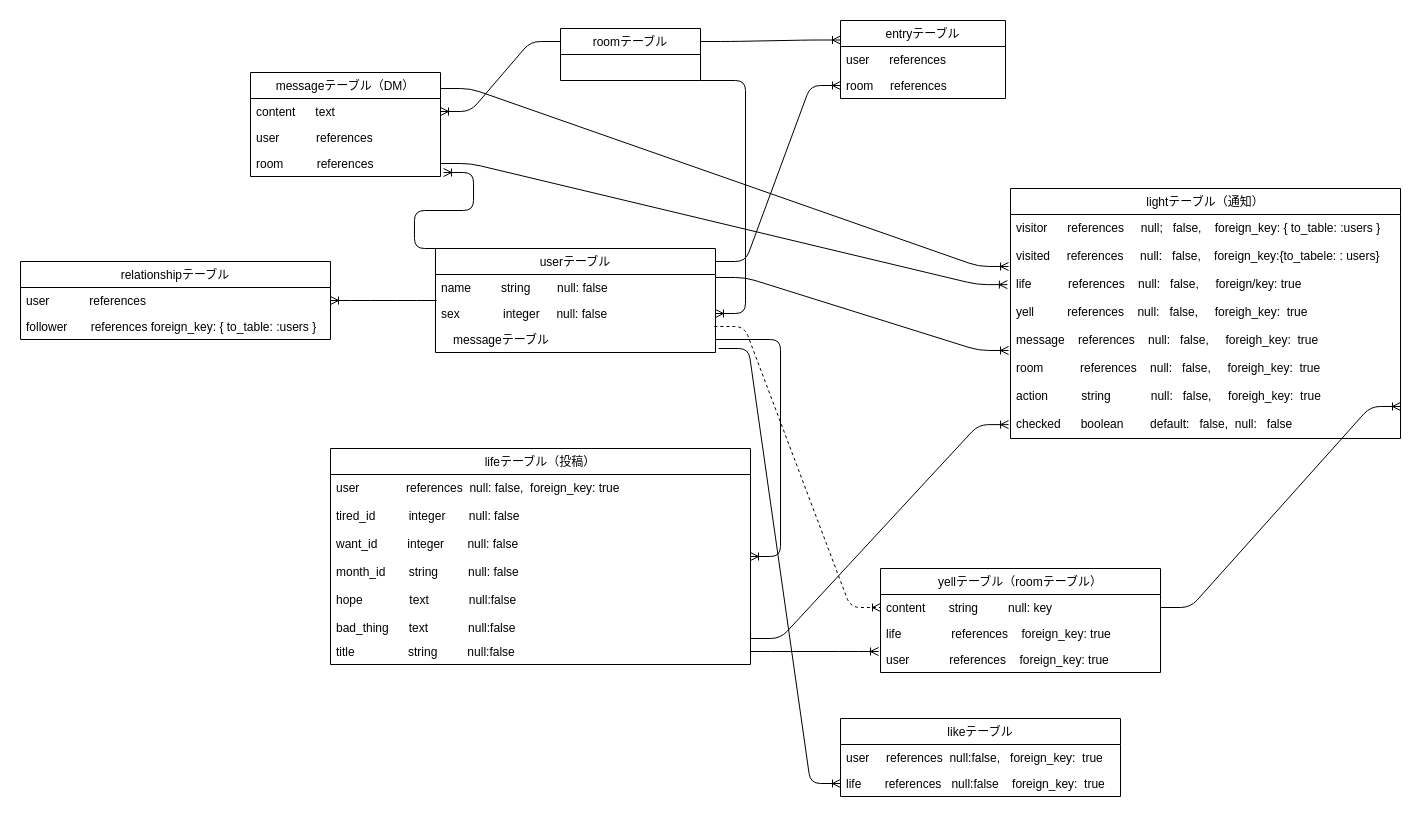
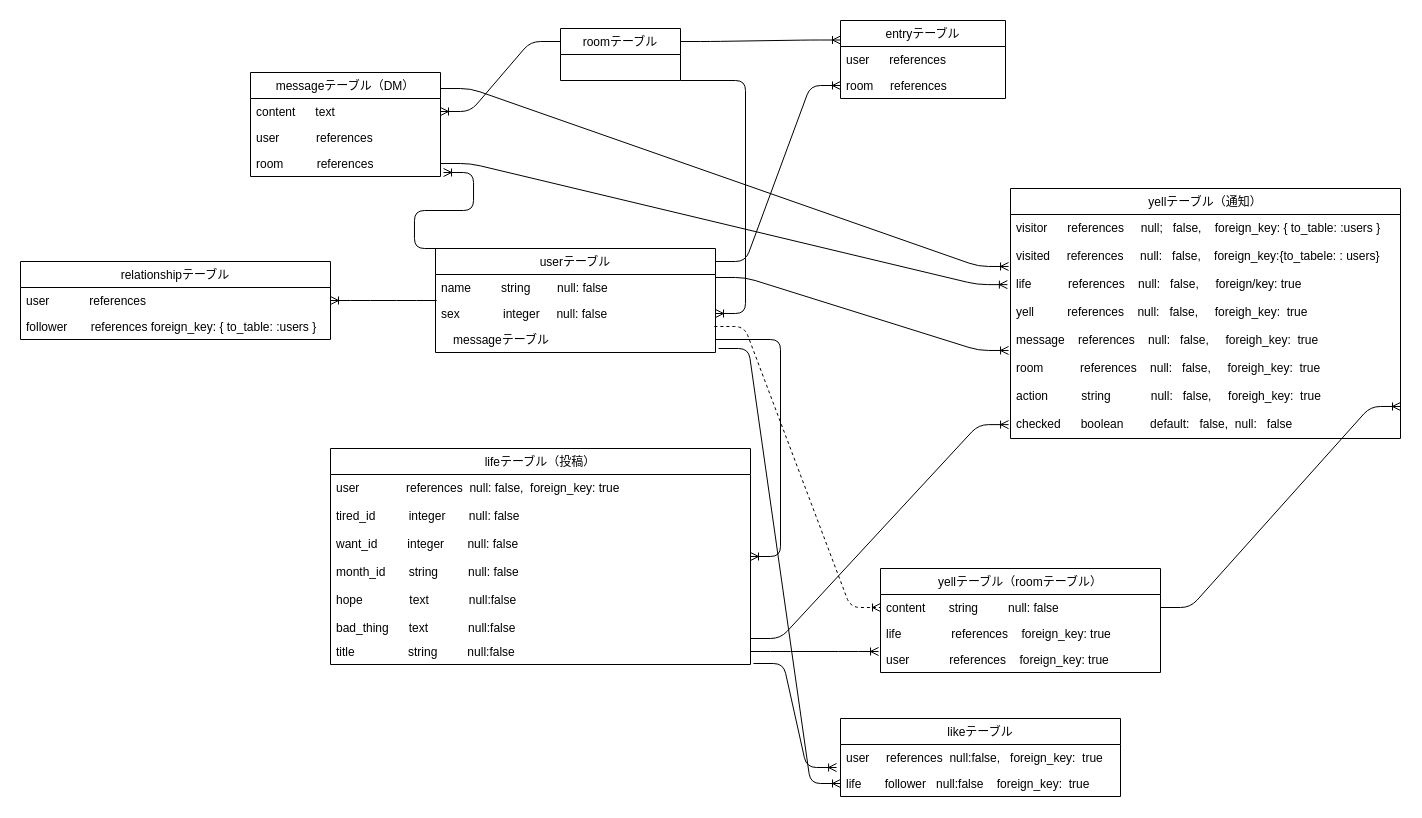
(631, 55) -> (621, 55)
(1205, 202) -> (1205, 202)
(995, 608) -> (1000, 608)
none -> (795, 716)
(1011, 784) -> (1001, 784)
